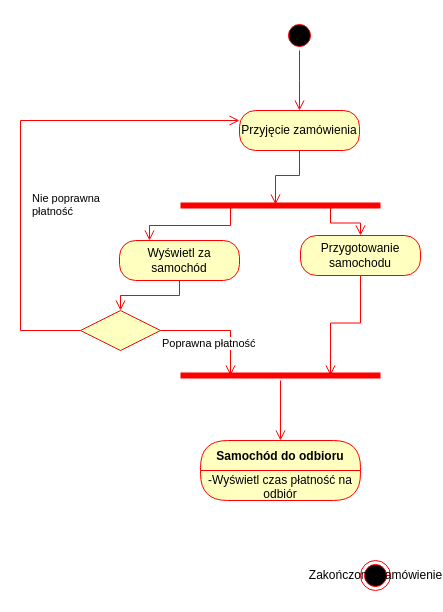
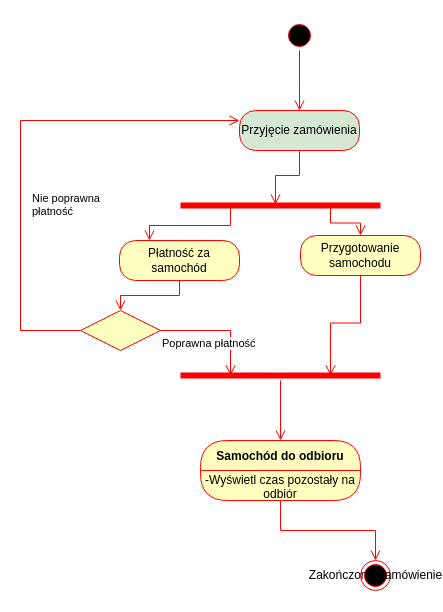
(300, 131) -> (300, 131)
(180, 261) -> (180, 261)
(281, 486) -> (281, 486)
none -> (327, 531)
